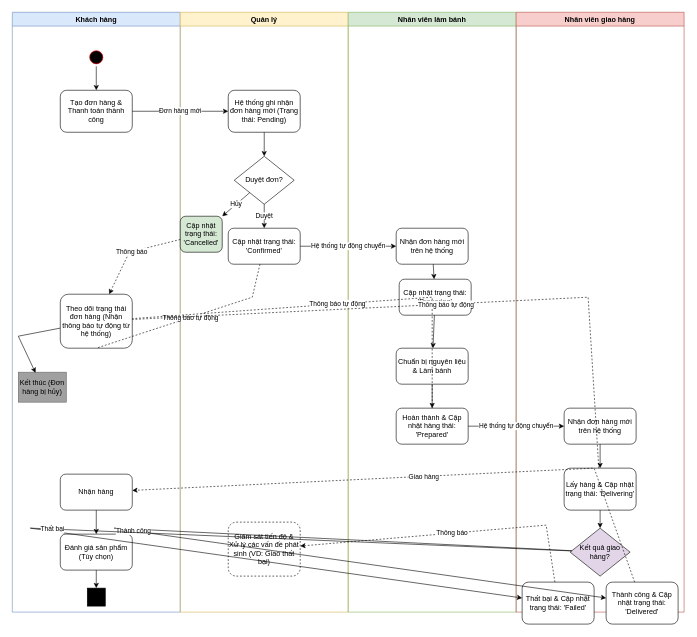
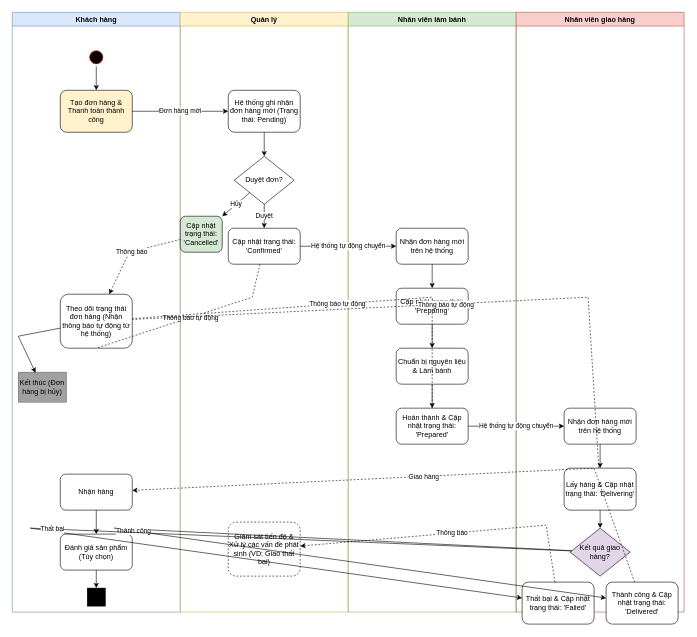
(96, 111) -> (96, 111)
(435, 297) -> (432, 306)
(432, 426) -> (432, 426)
